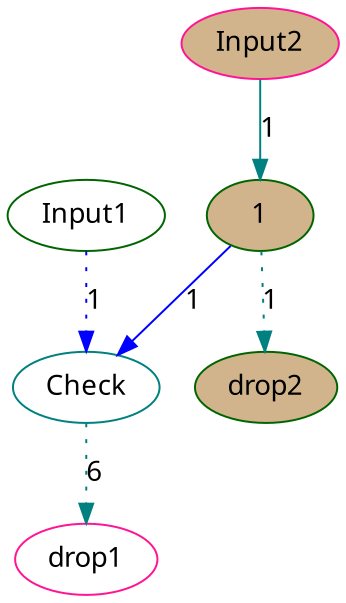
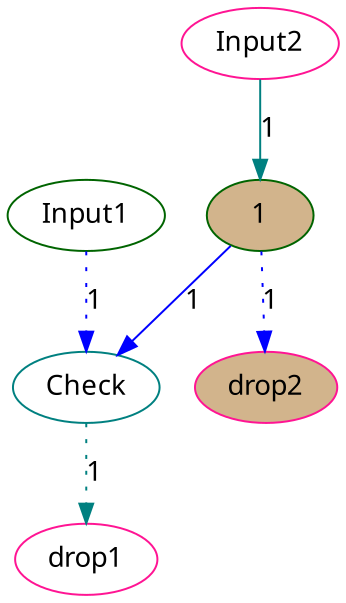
(260, 43) -> (260, 43)
(263, 291) -> (263, 291)
(266, 387) -> (266, 387)
(95, 473) -> (95, 473)
